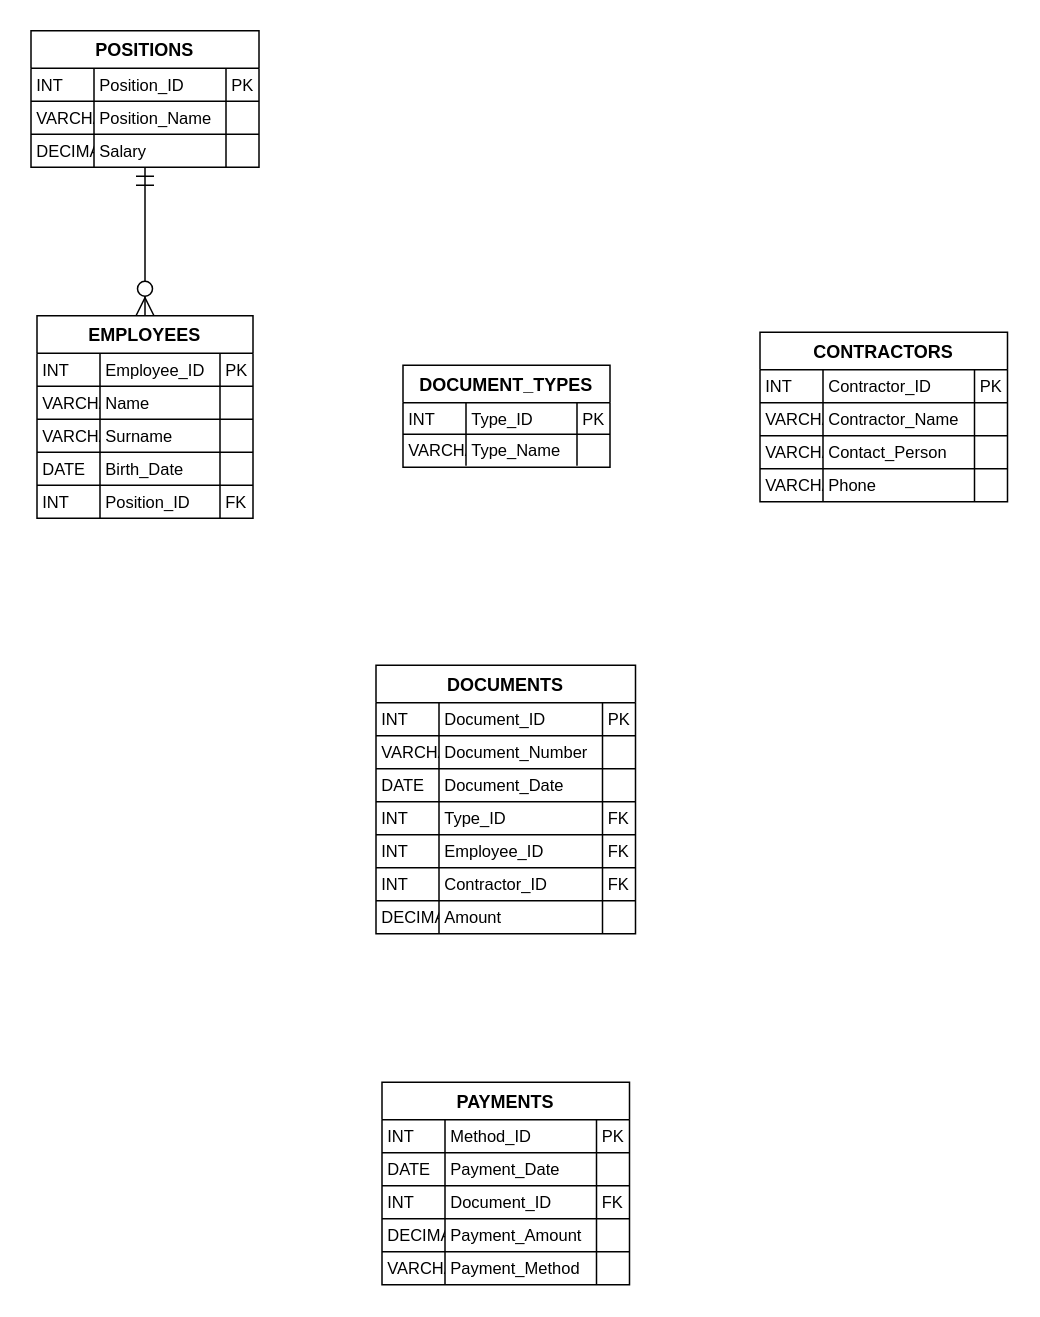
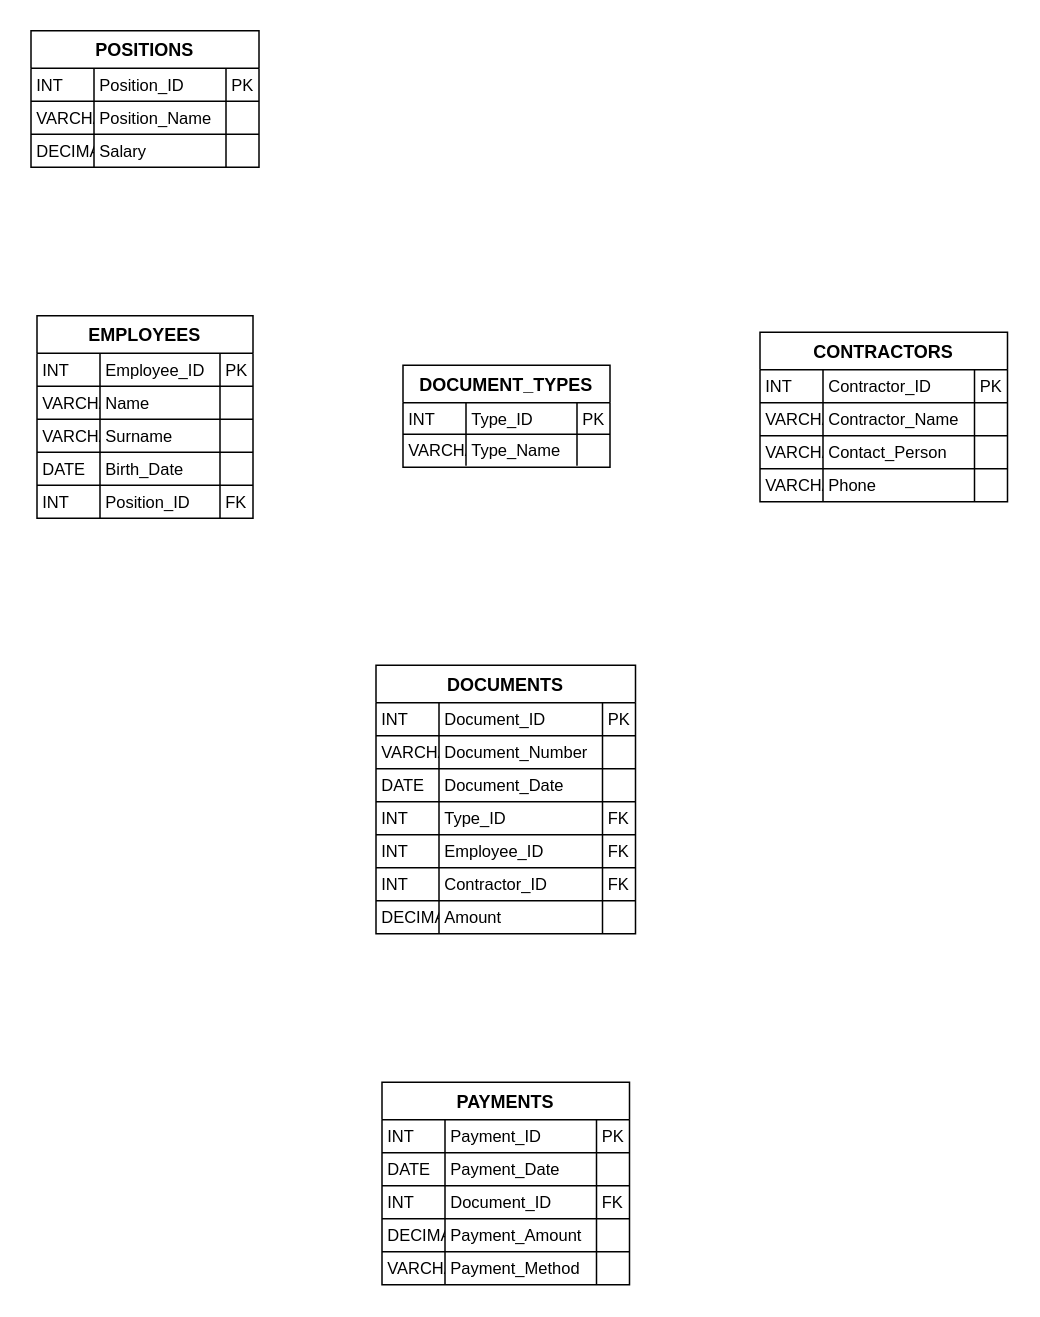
(145, 227) -> none
(492, 1137) -> (496, 1137)
